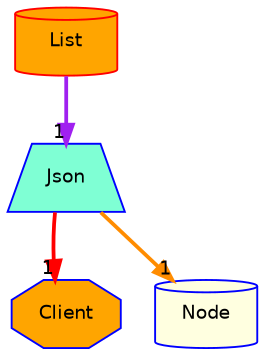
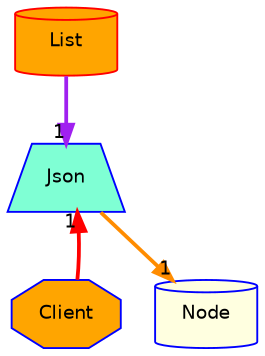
(54, 237) -> (79, 256)
